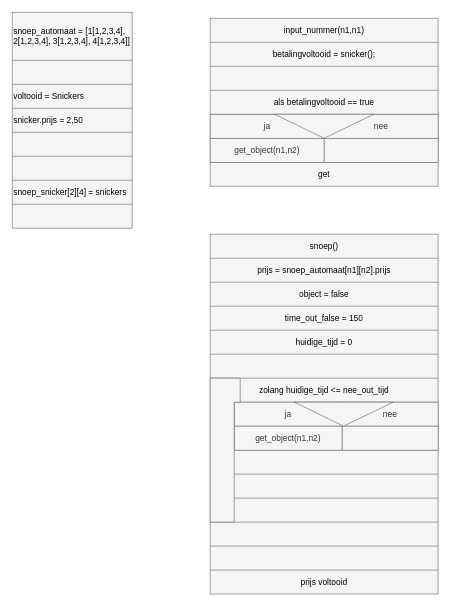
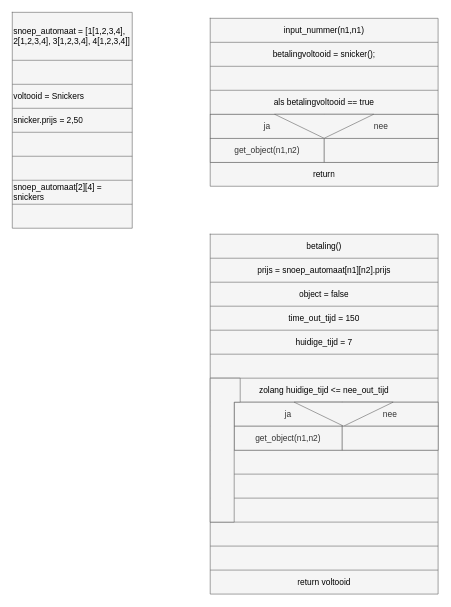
(324, 174) -> (324, 174)
(73, 192) -> (73, 192)
(324, 246) -> (324, 246)
(324, 318) -> (324, 318)
(324, 342) -> (324, 342)
(324, 582) -> (324, 582)
